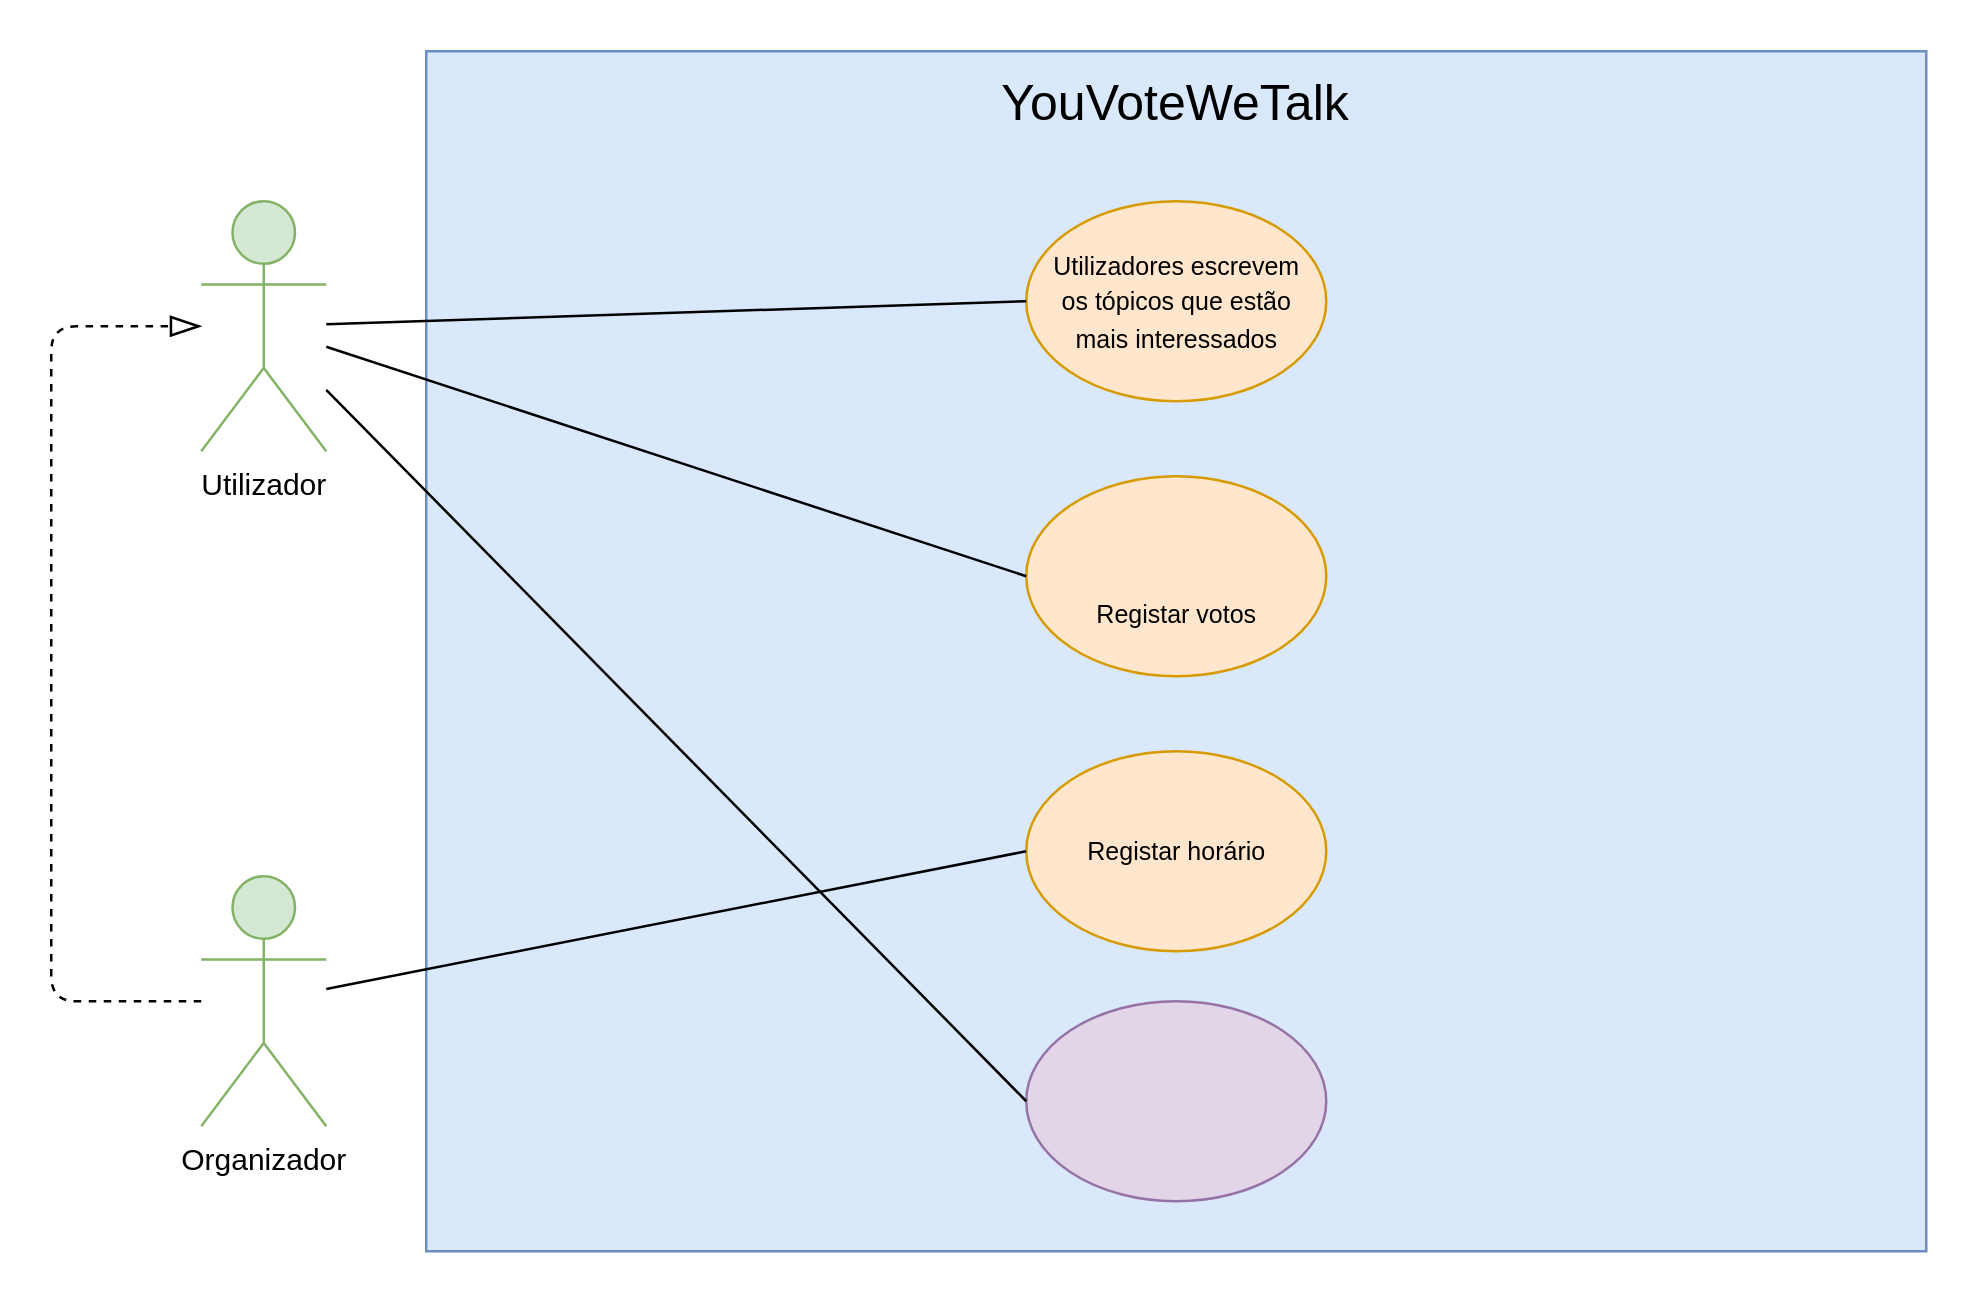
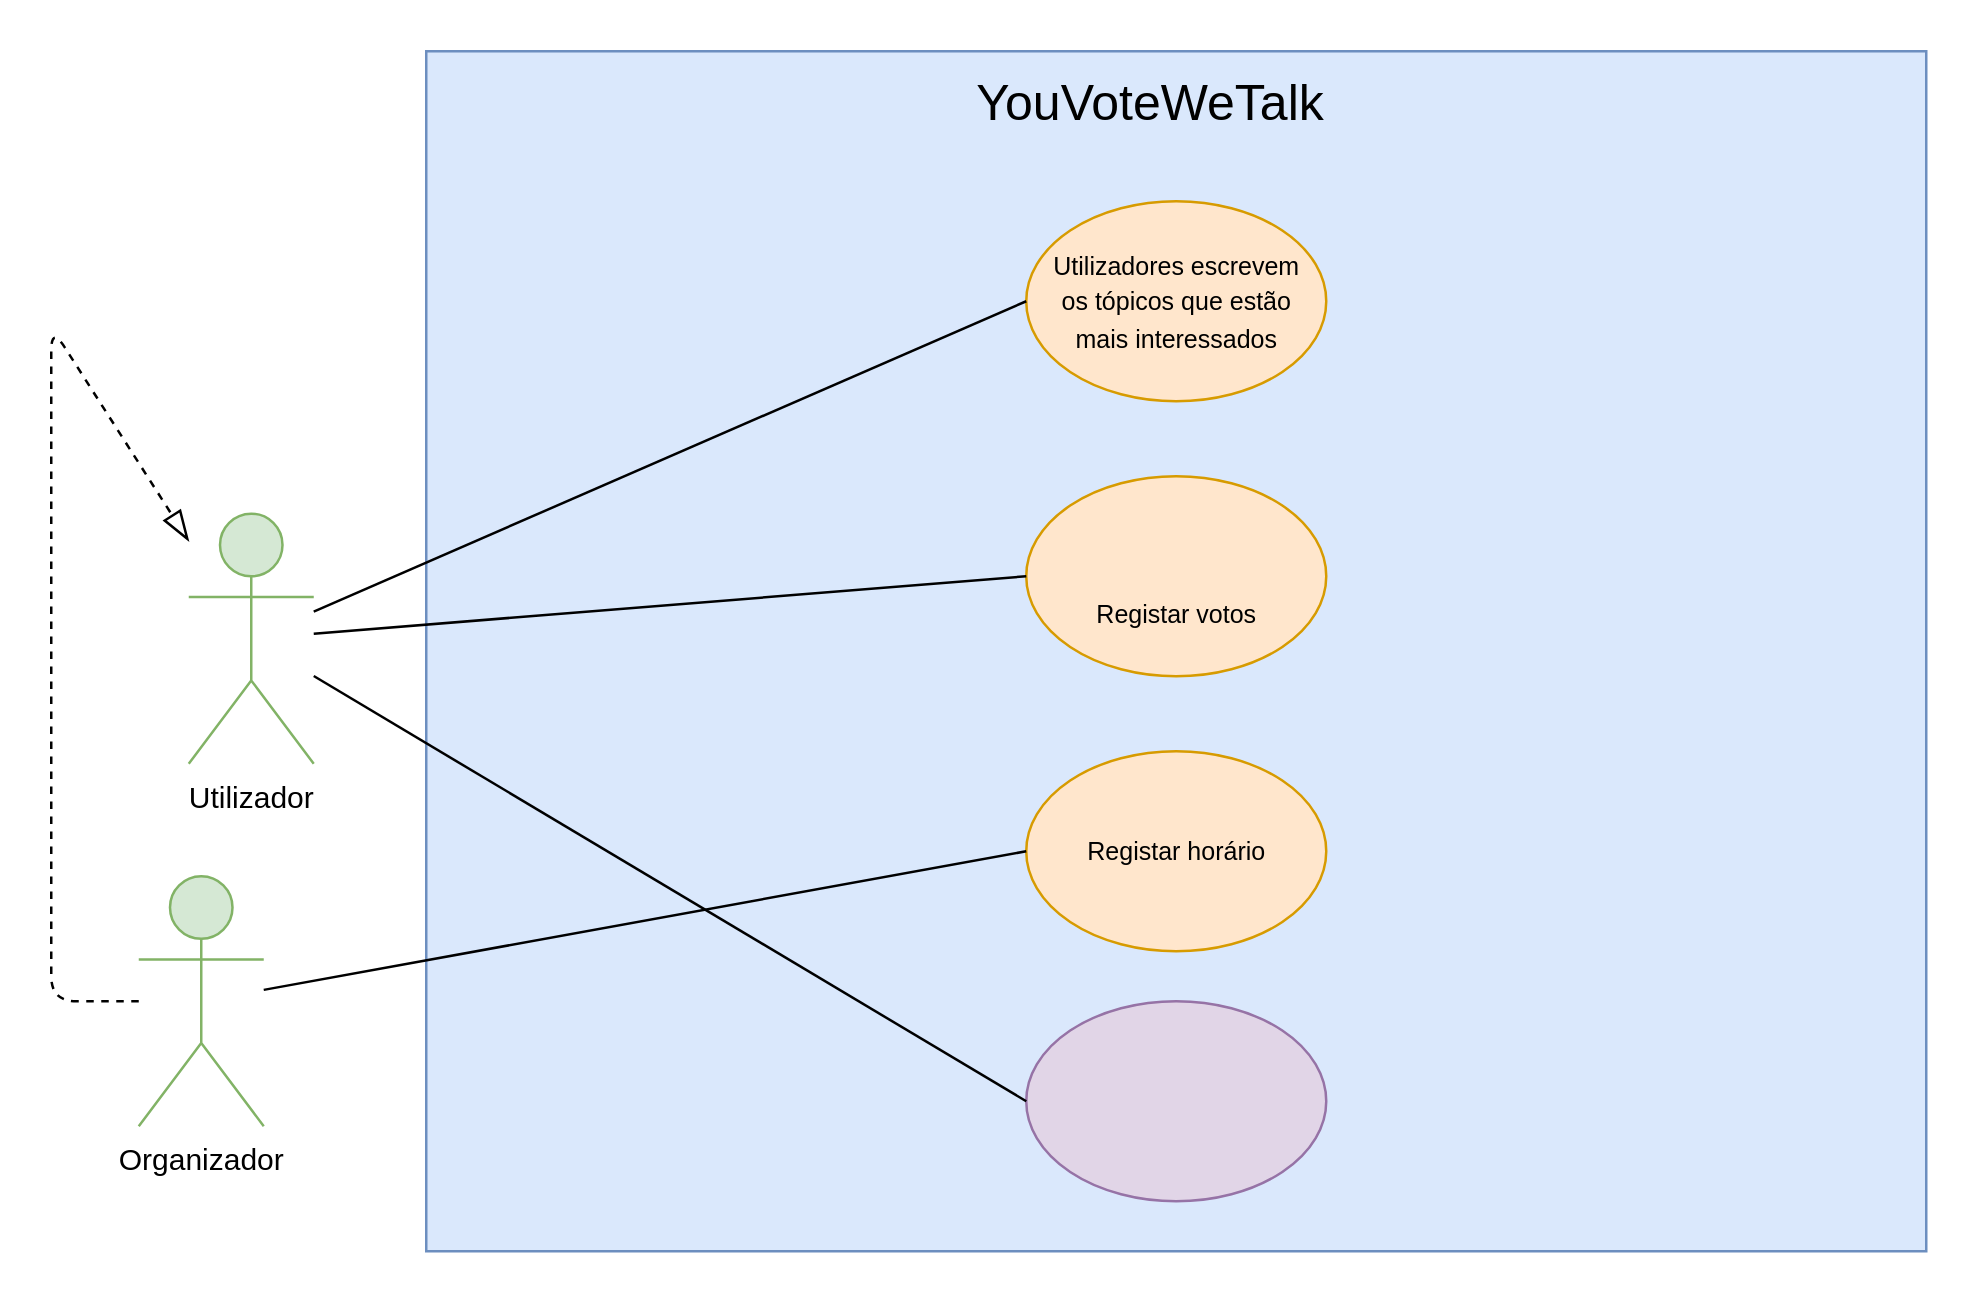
(1176, 101) -> (1151, 101)
(264, 326) -> (251, 639)
(264, 1001) -> (201, 1001)
